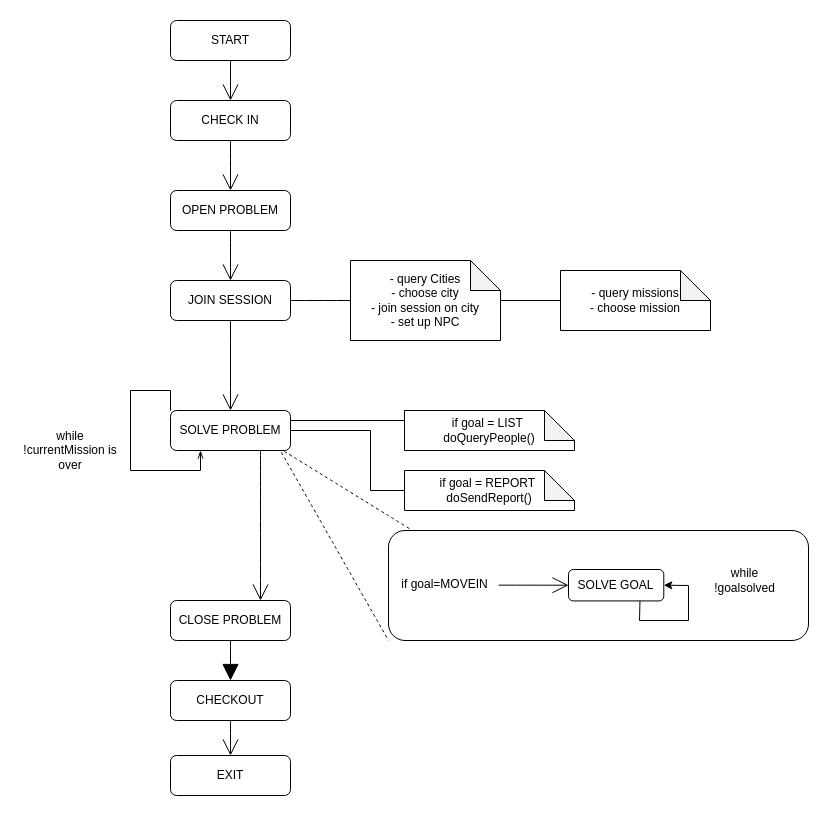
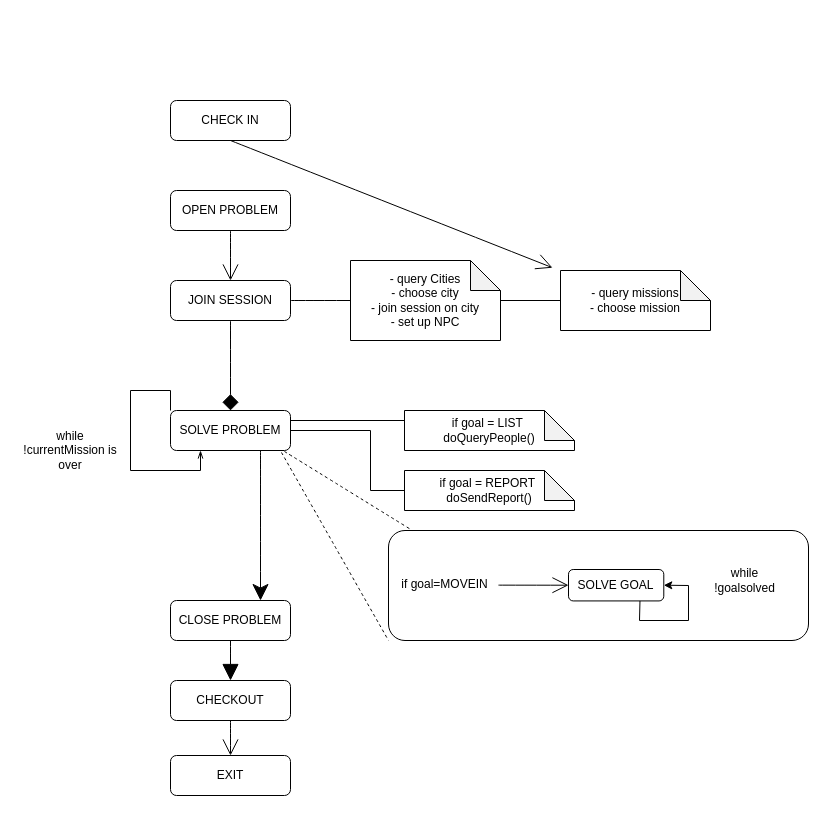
(231, 41) -> none
(231, 80) -> none
(231, 165) -> (391, 204)
(231, 400) -> (231, 394)
(261, 591) -> (261, 586)
